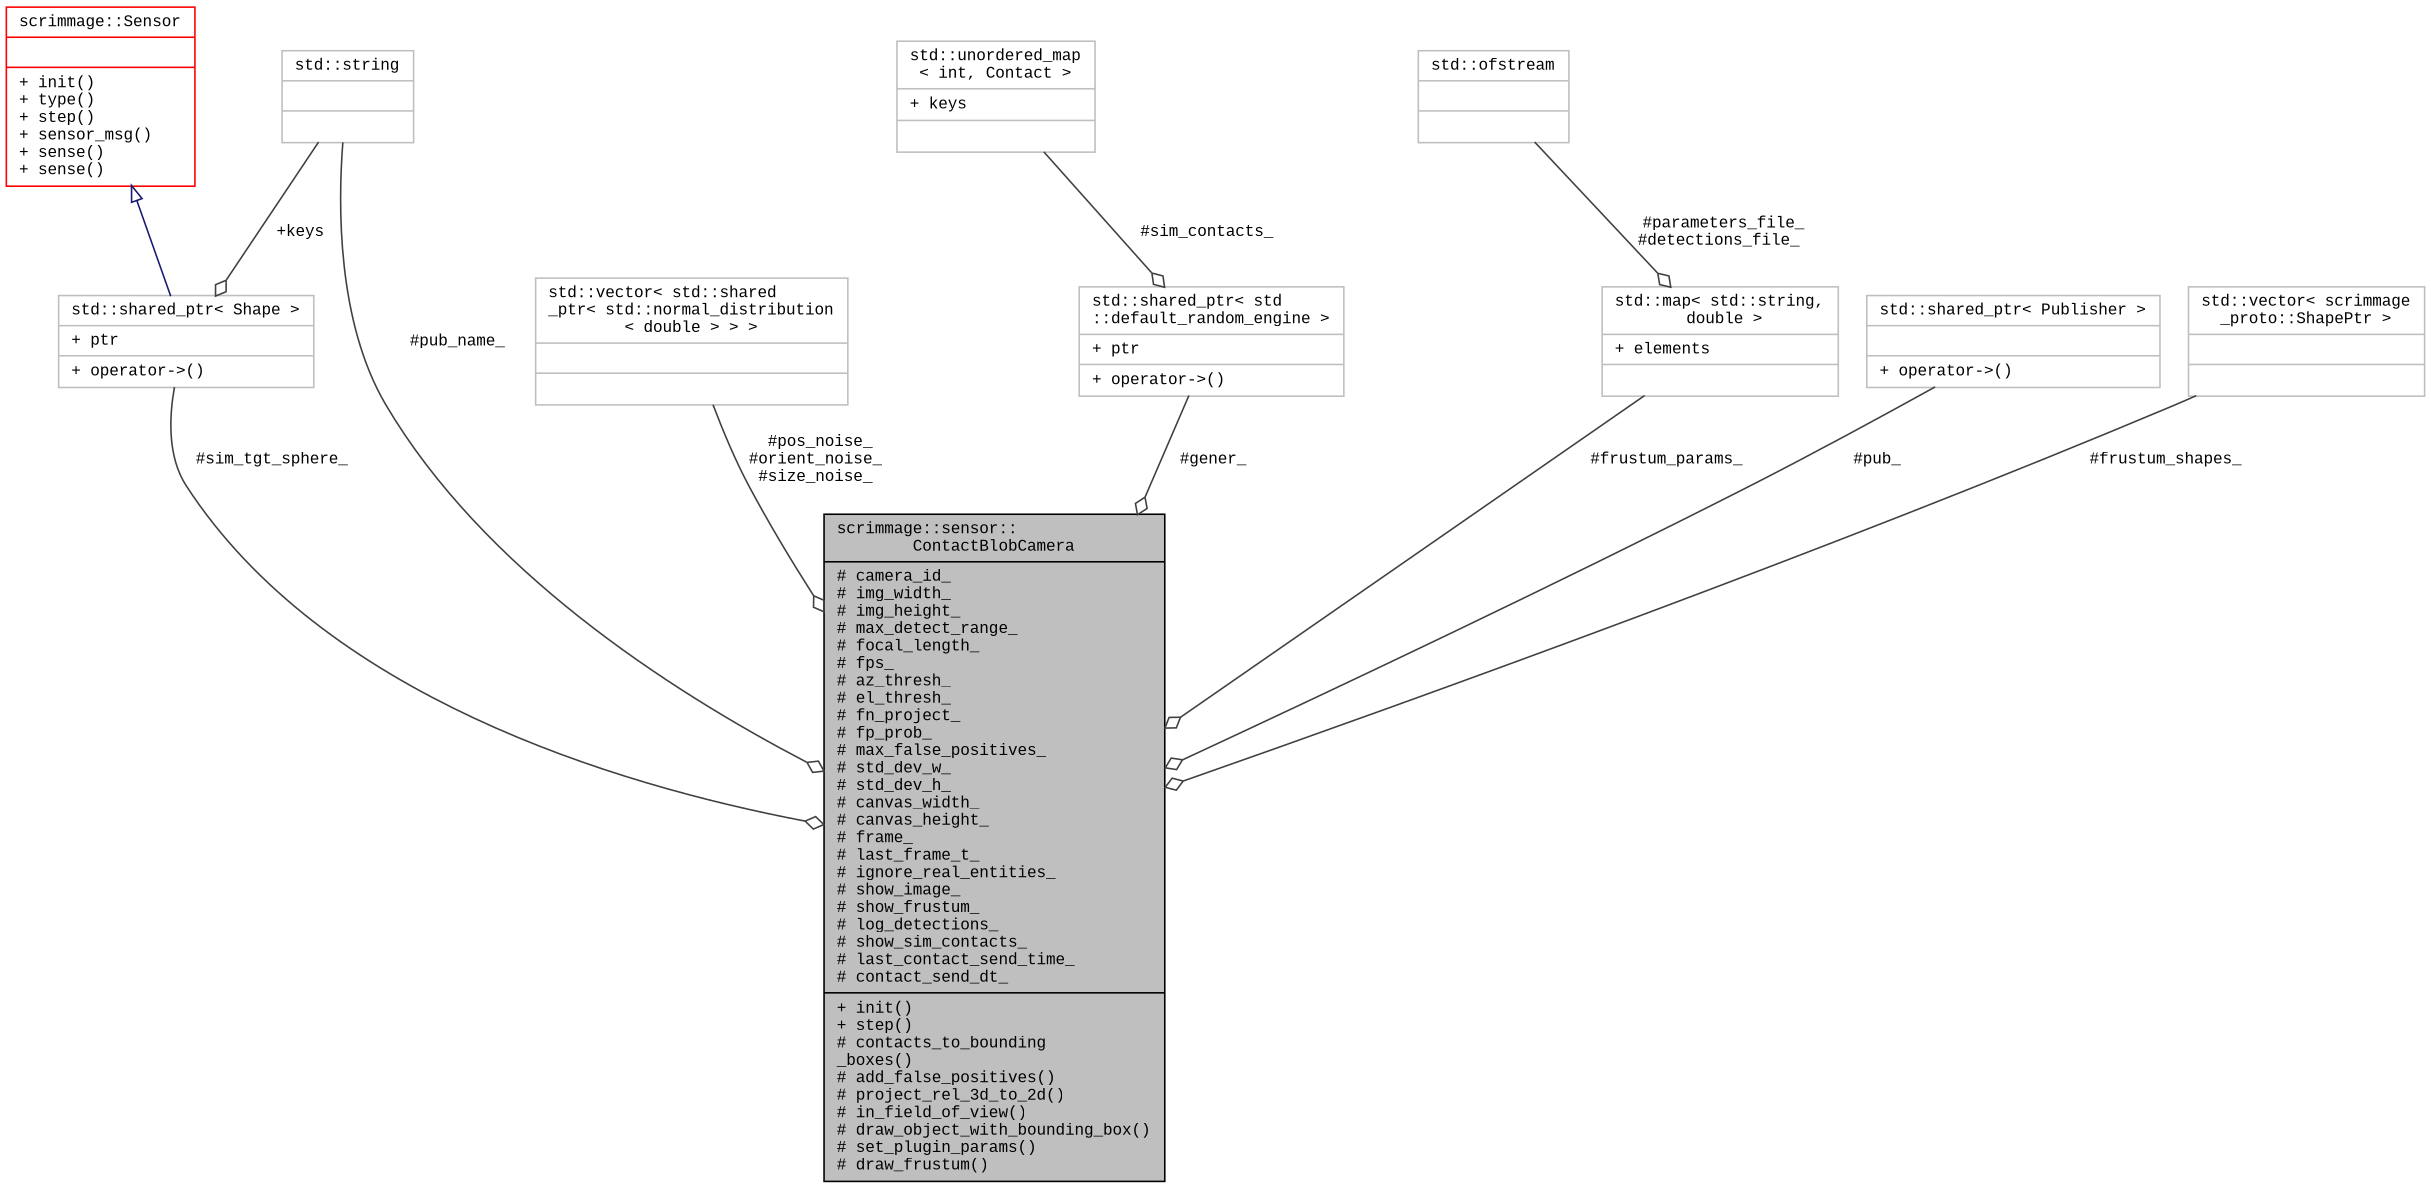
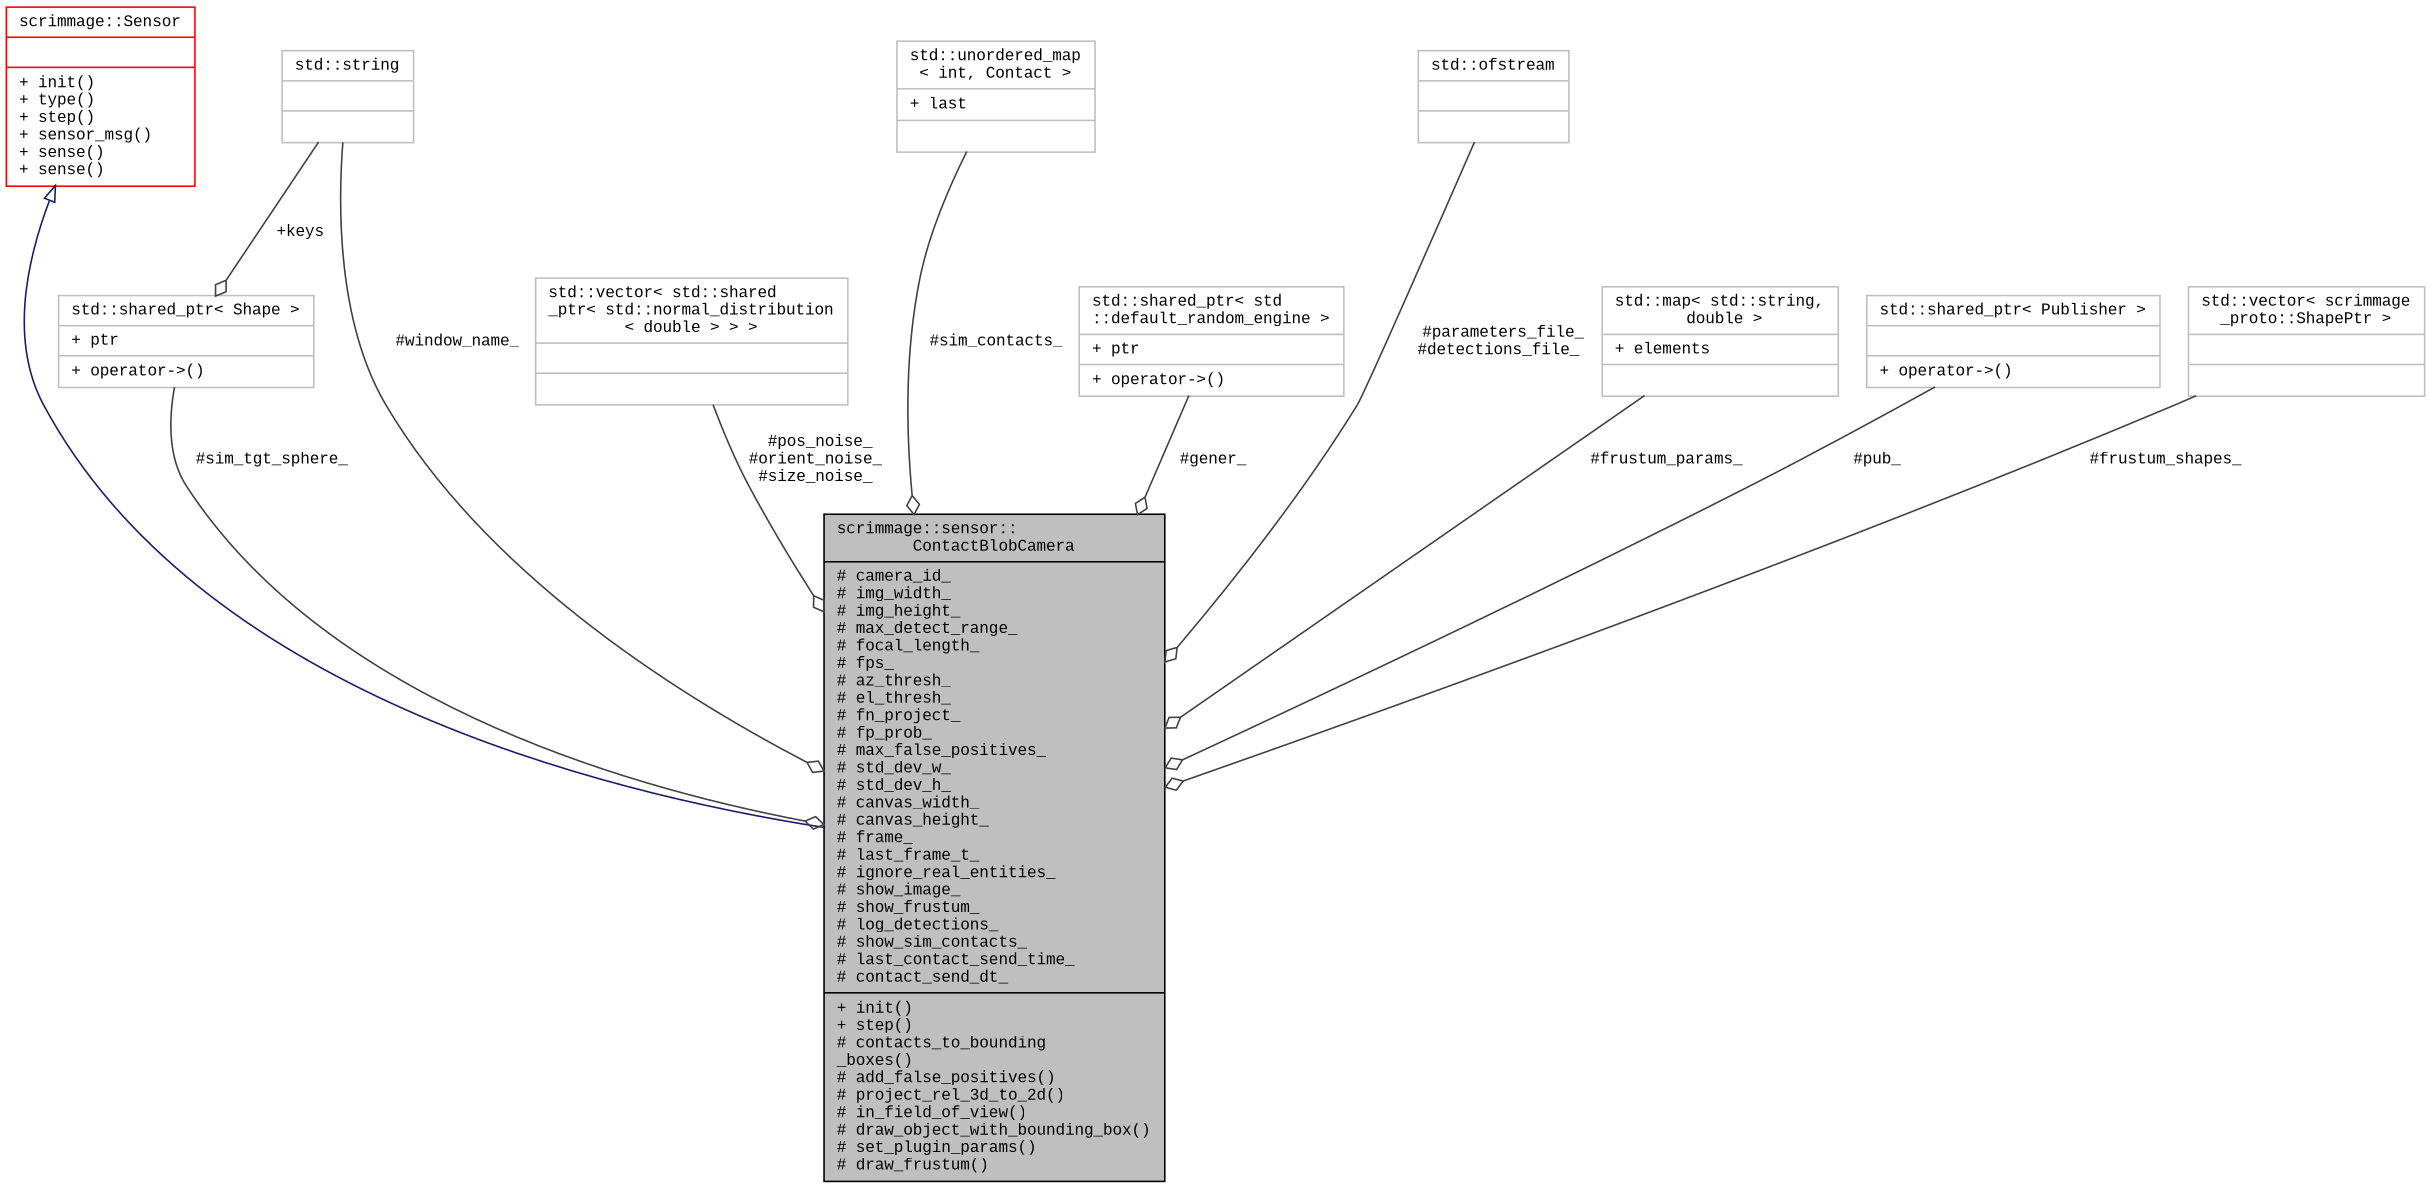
(939, 104) -> (939, 104)
(1596, 207) -> (1354, 411)
(1098, 212) -> (913, 319)
(154, 248) -> (292, 651)
(453, 342) -> (453, 342)
